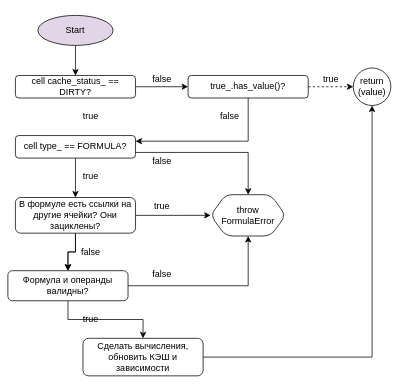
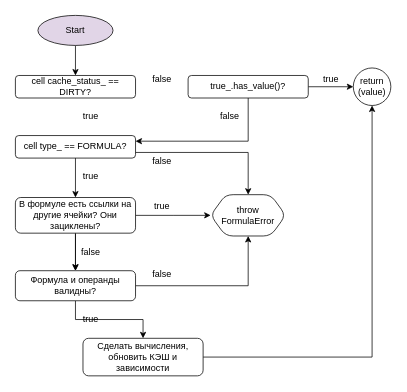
(159, 87) -> none
(328, 87) -> (328, 87)
(68, 285) -> (75, 285)
